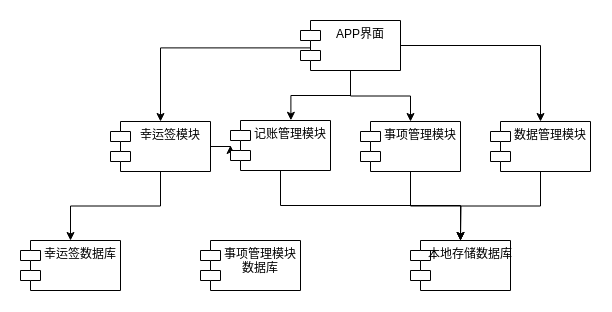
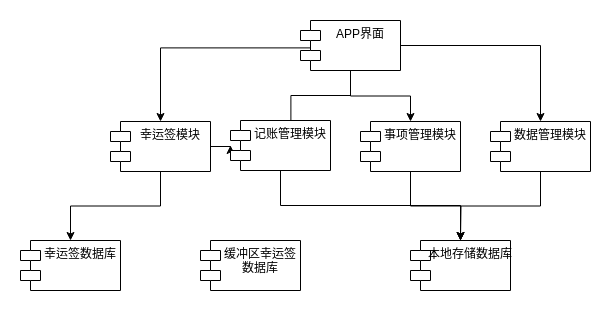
(291, 112) -> (291, 114)
(260, 254) -> (260, 254)
